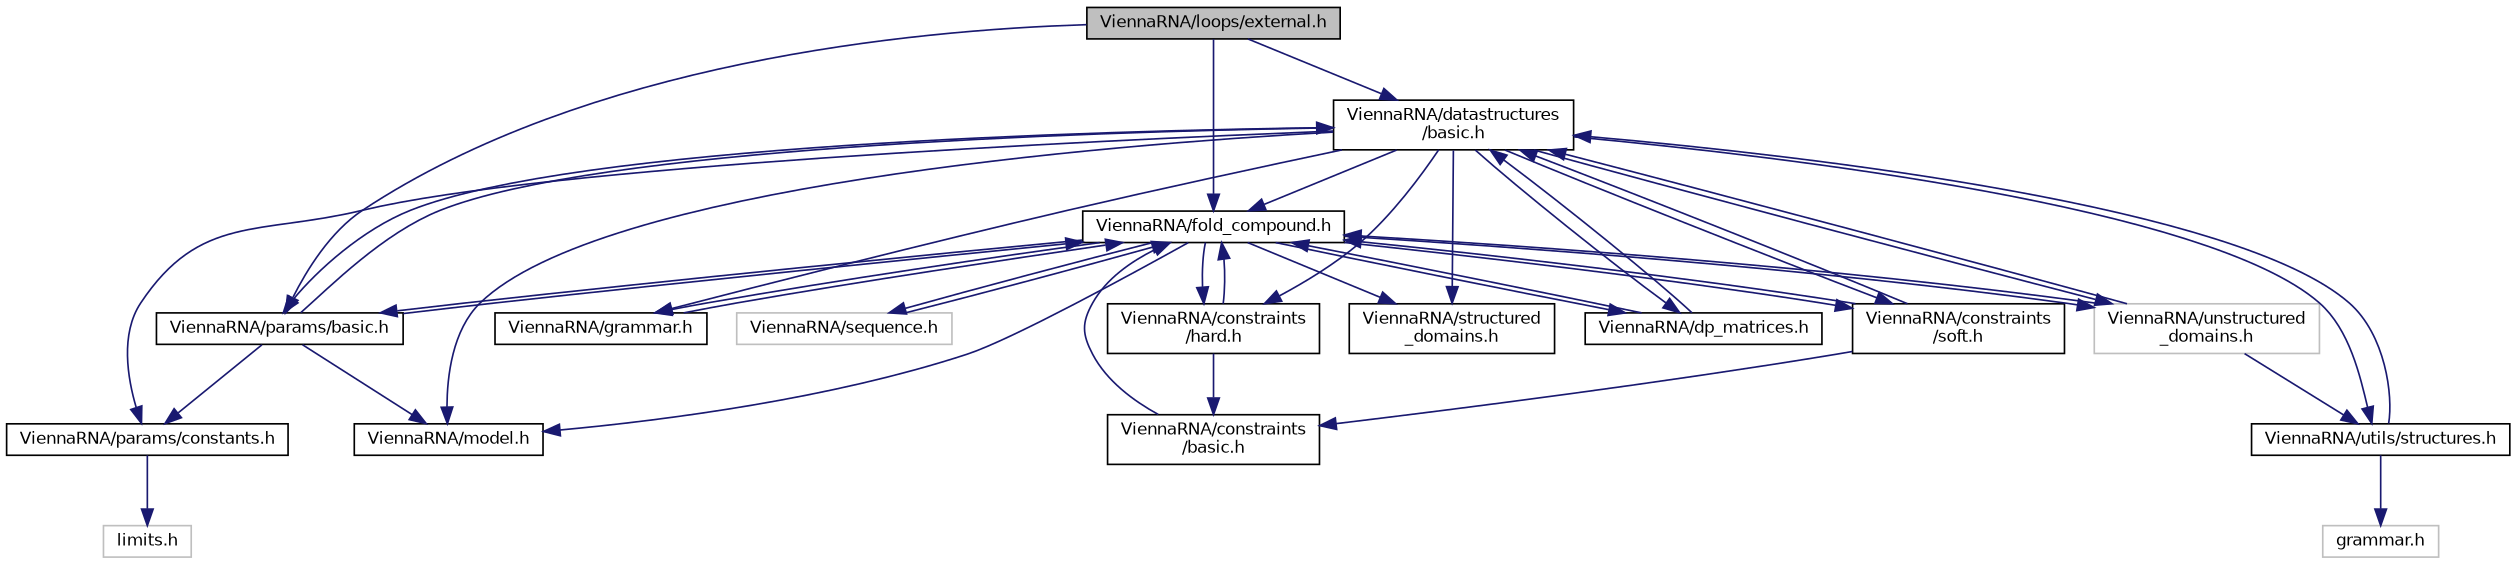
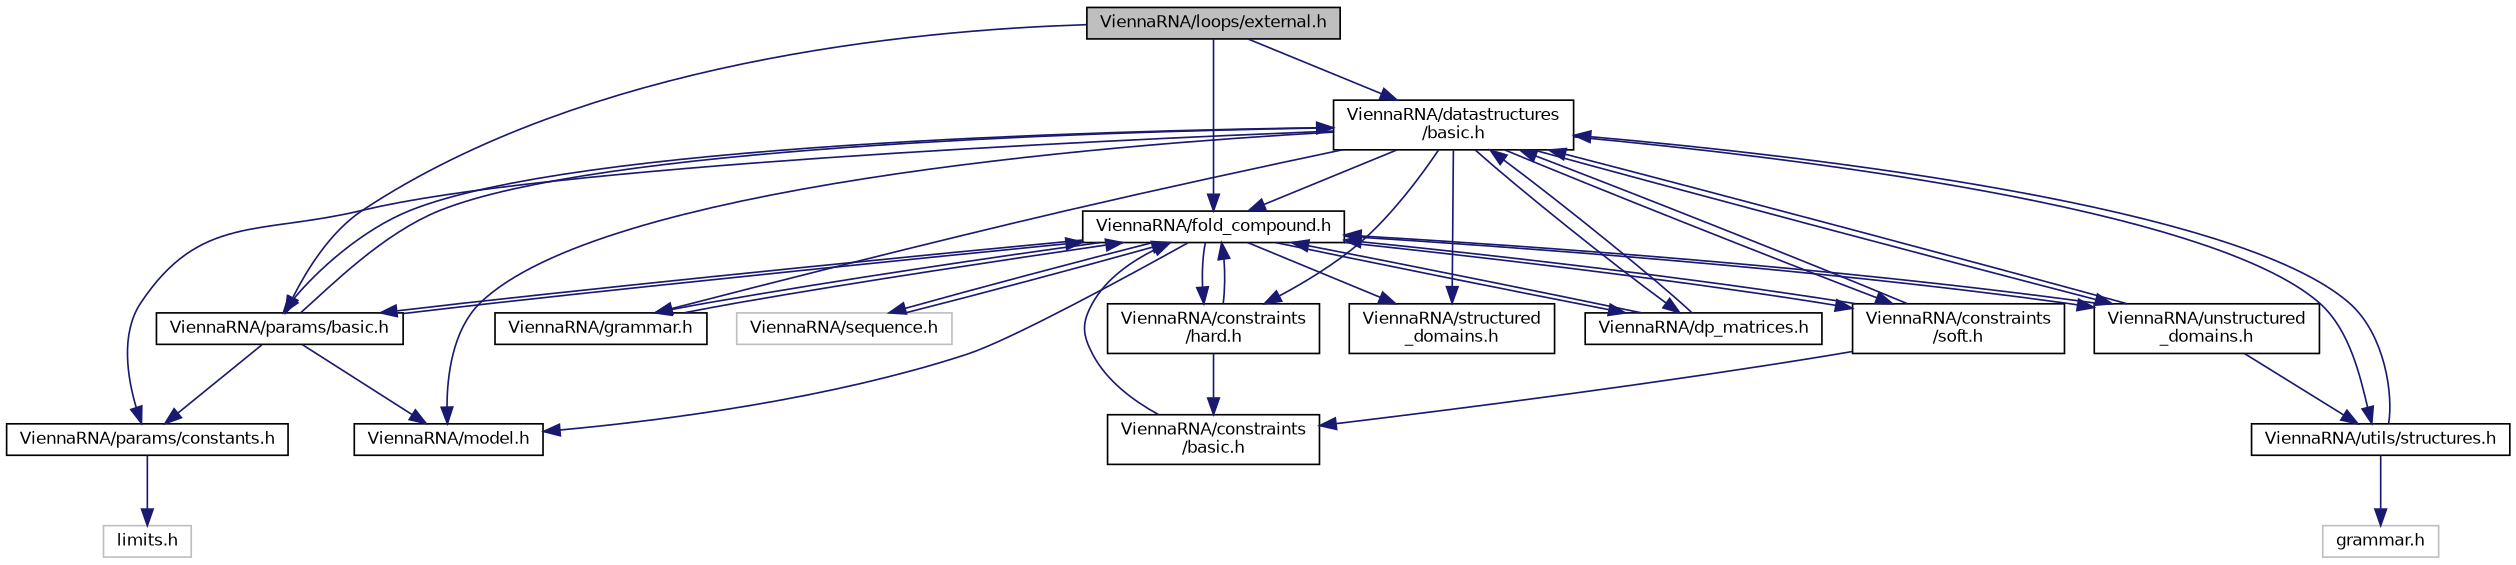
(2207, 329) -> (2207, 329)
